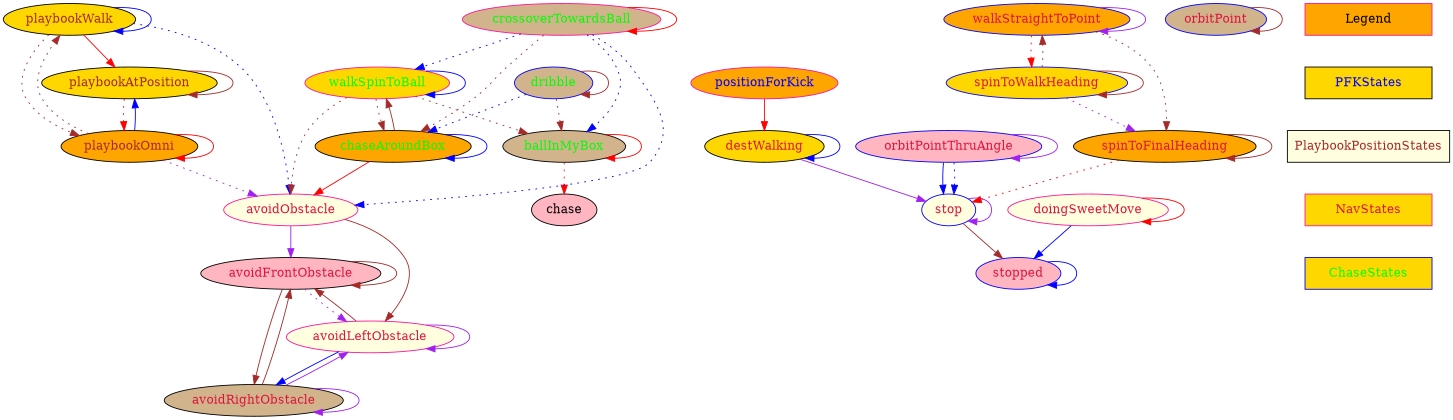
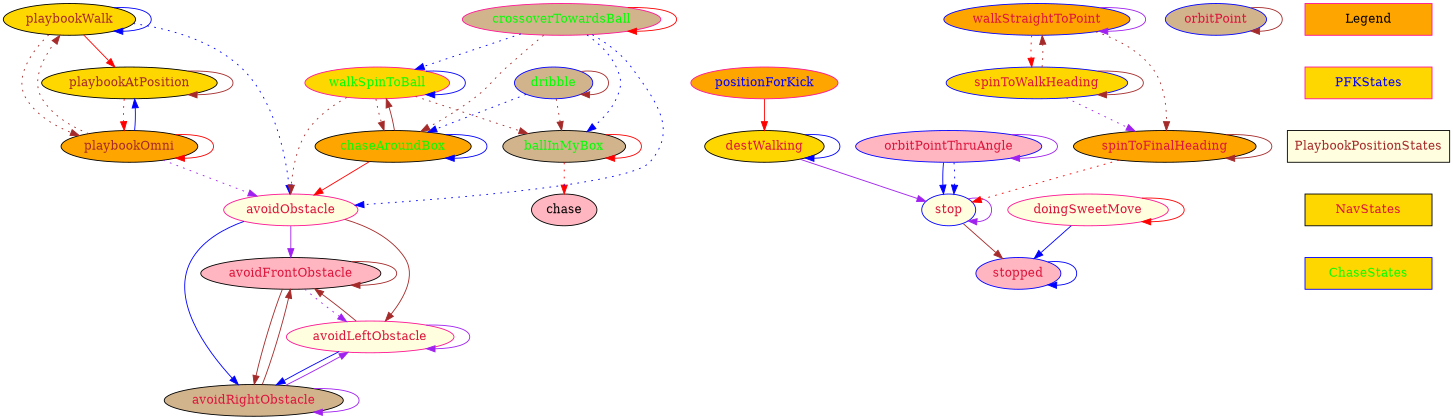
(1369, 83) -> (1369, 83)
(1369, 210) -> (1369, 210)
none -> (185, 292)
